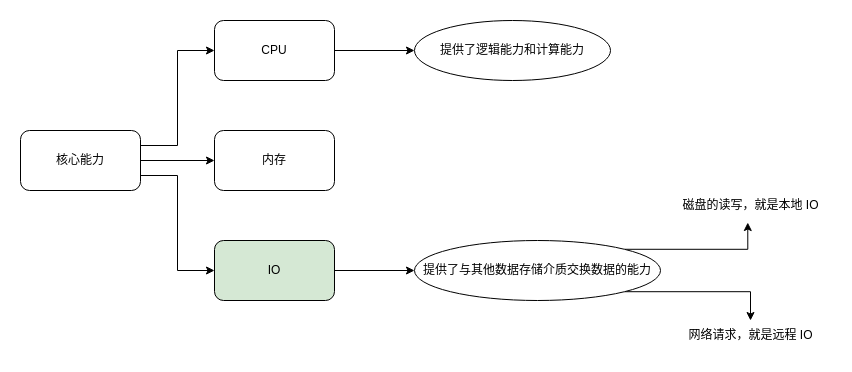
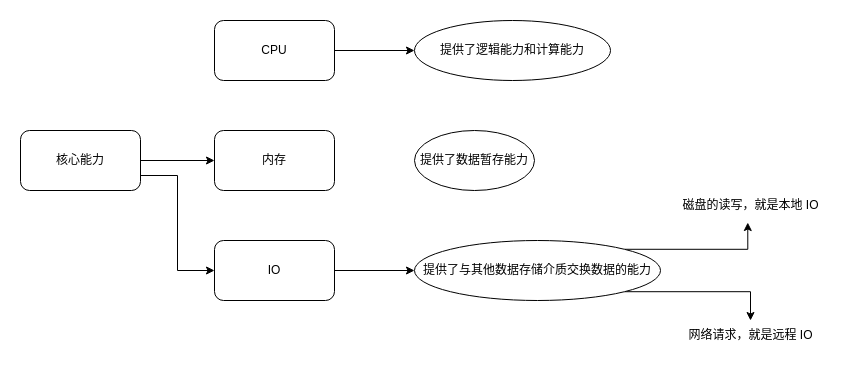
(178, 102) -> none
none -> (475, 161)
(275, 271) -> (275, 271)
